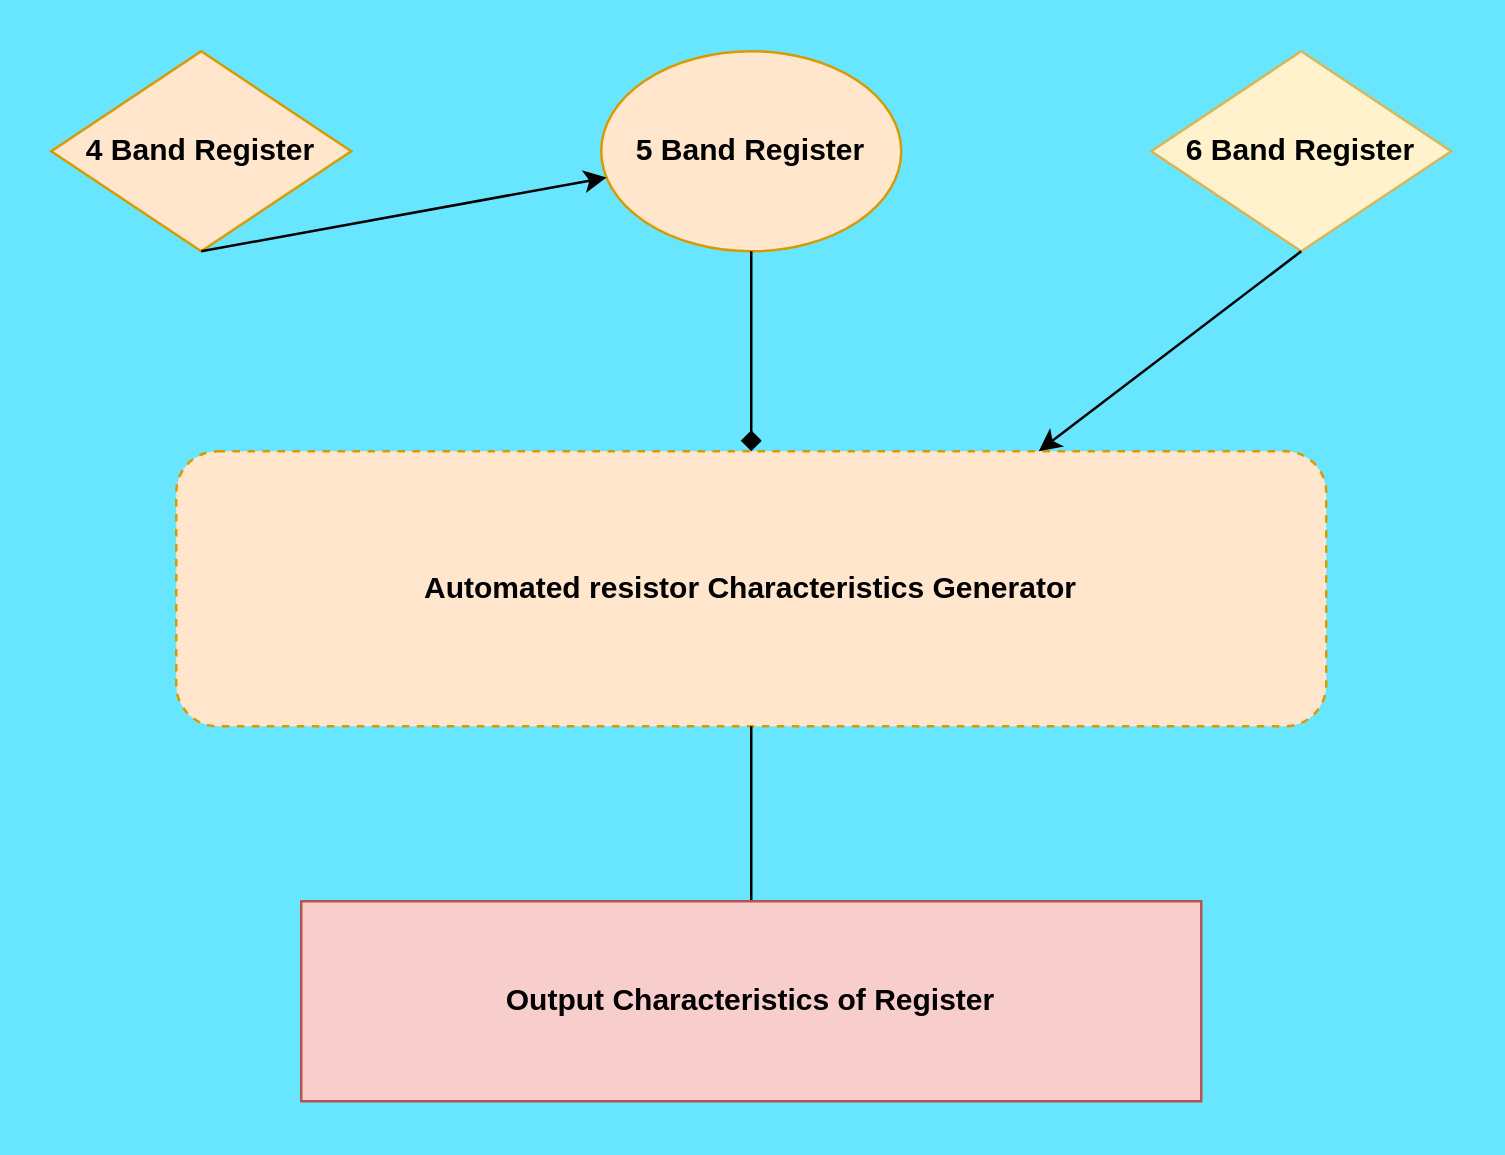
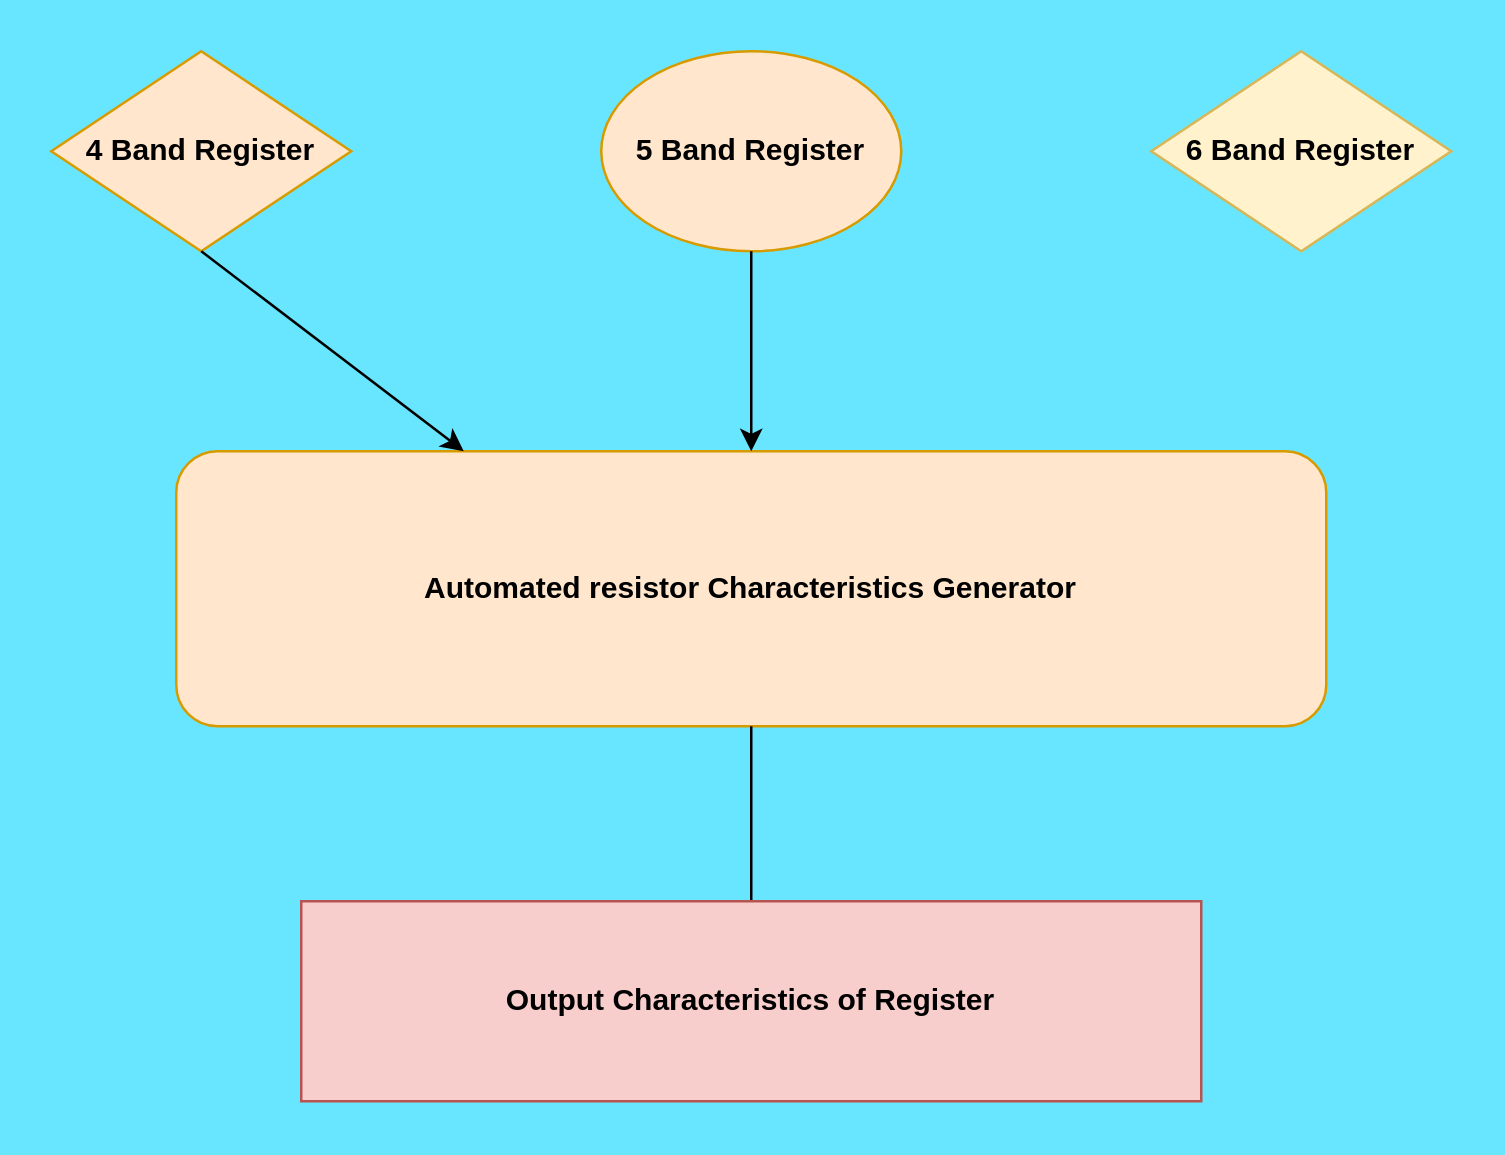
(396, 216) -> (326, 346)
(1176, 346) -> none
(751, 431) -> (751, 432)
(751, 589) -> (751, 589)
